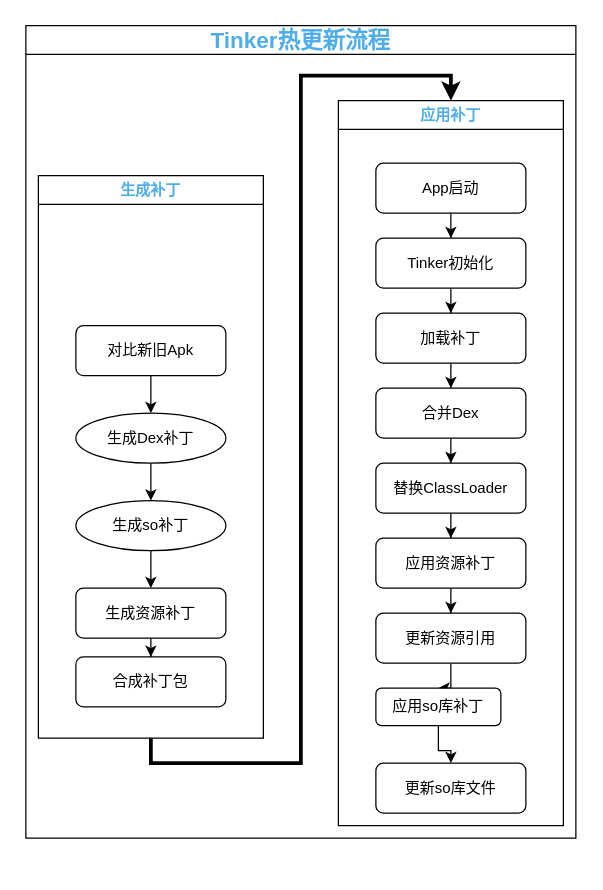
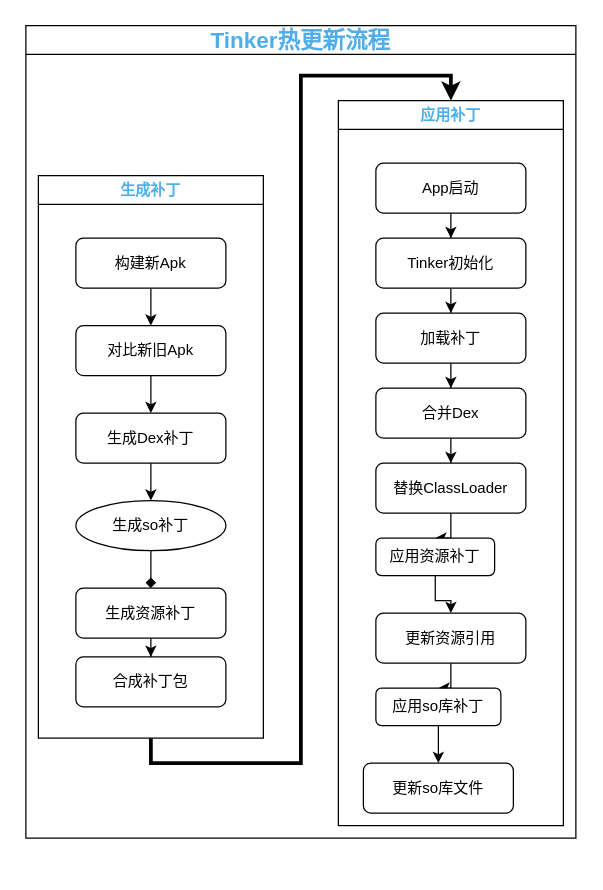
none -> (151, 263)
none -> (151, 311)
(151, 438) -> (151, 438)
(451, 563) -> (435, 557)
(151, 578) -> (151, 577)
(451, 788) -> (438, 788)
